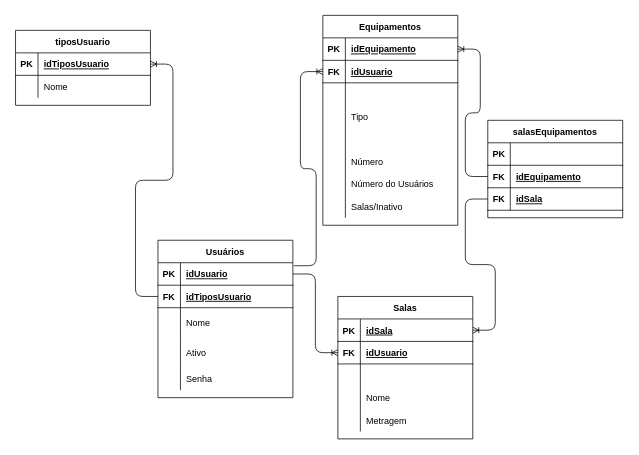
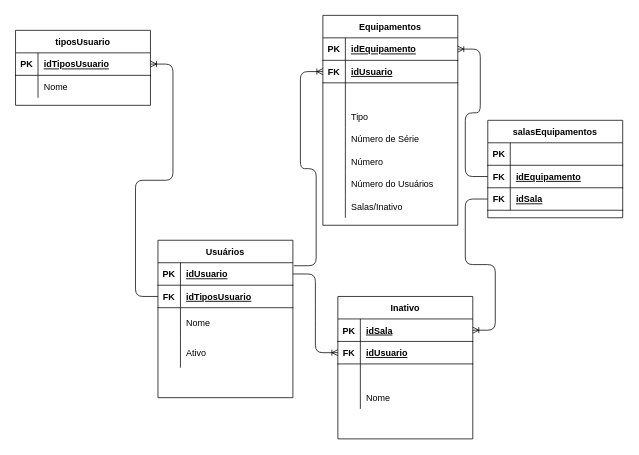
none -> (402, 139)
(405, 308) -> (405, 308)
(237, 379) -> none
(417, 420) -> none
